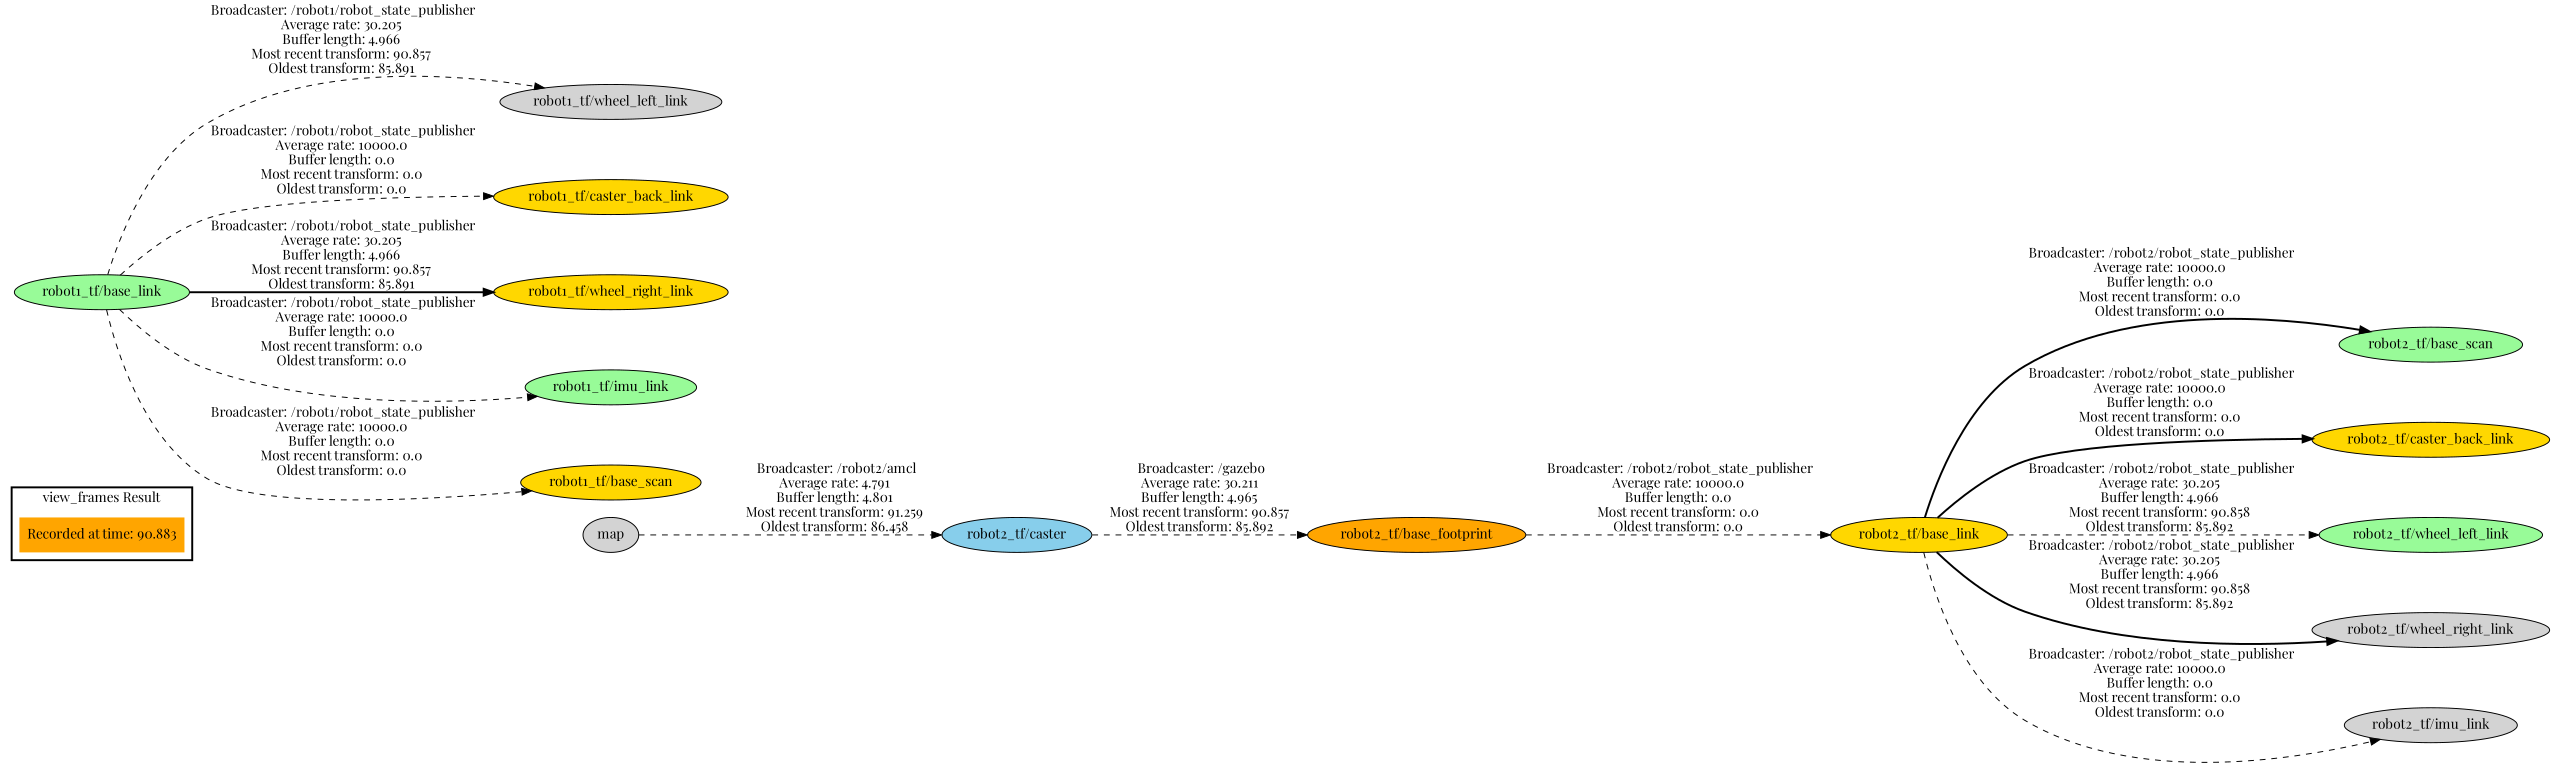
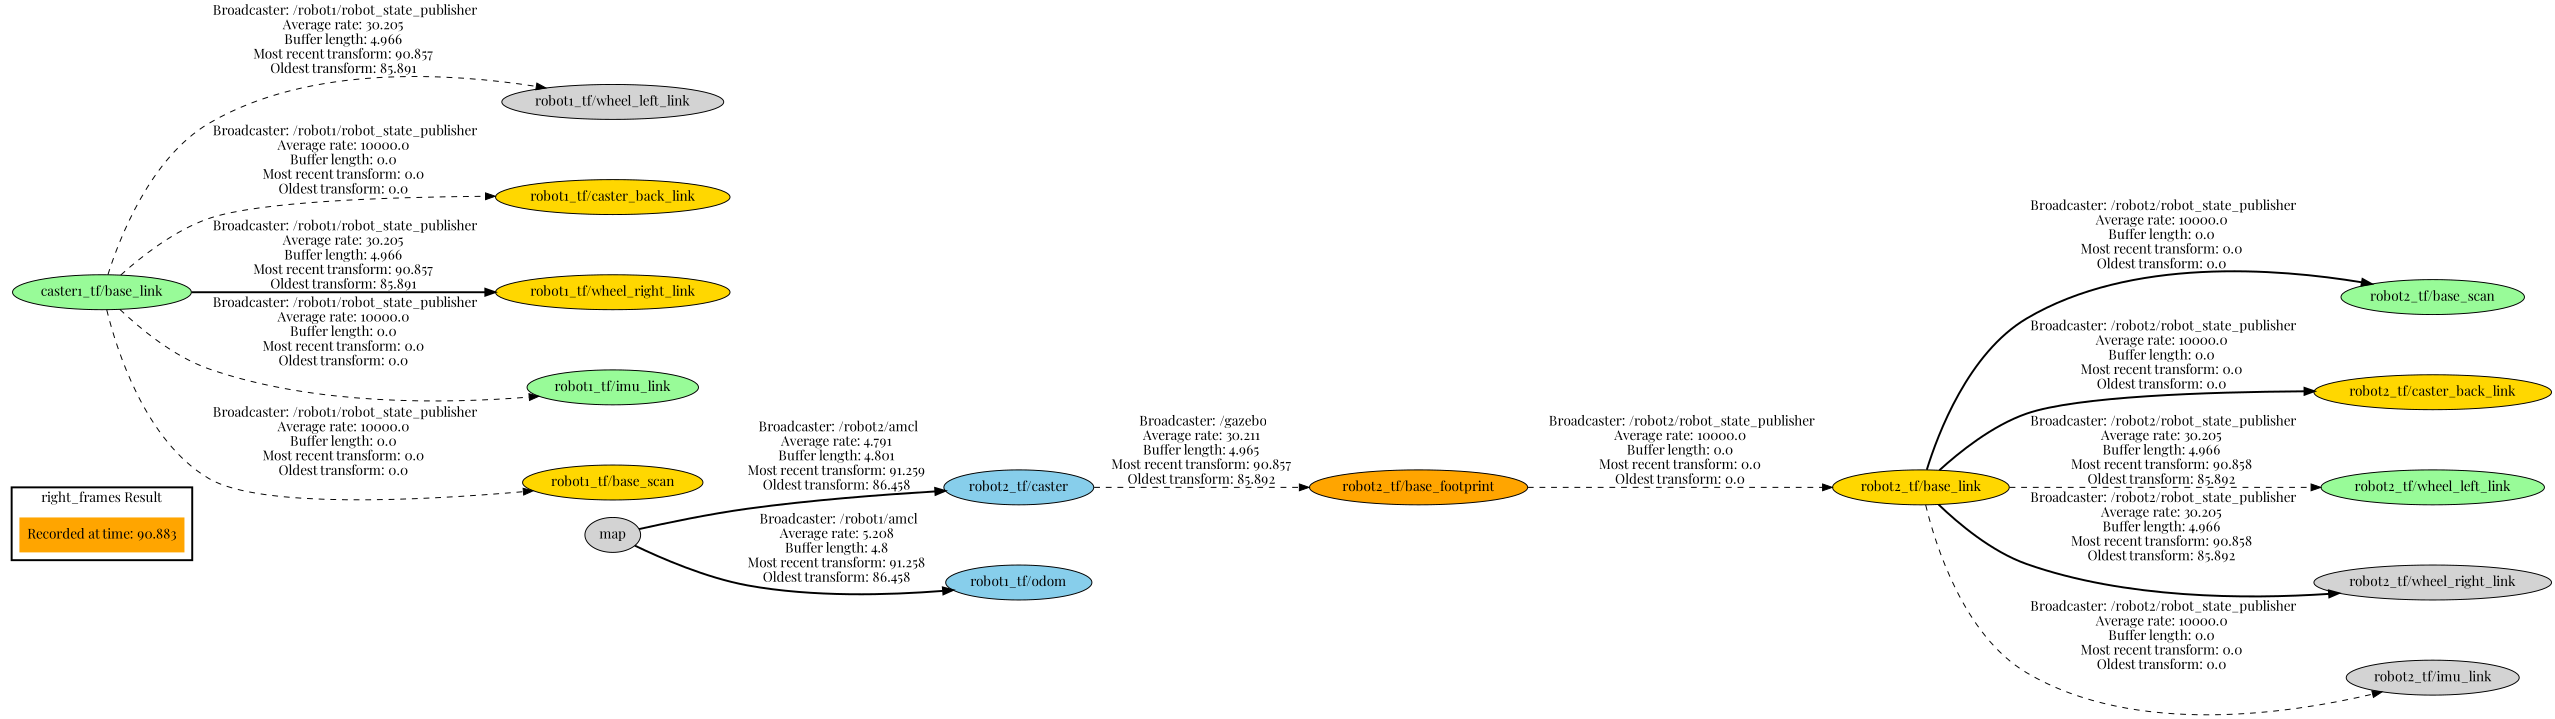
(102, 292) -> (102, 292)
(102, 499) -> (102, 499)
(785, 535) -> (786, 504)
none -> (1019, 583)
